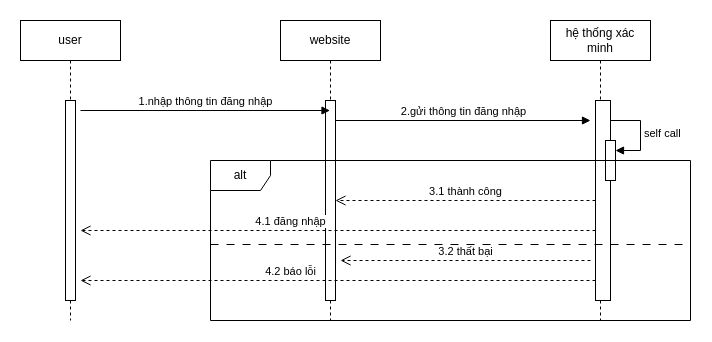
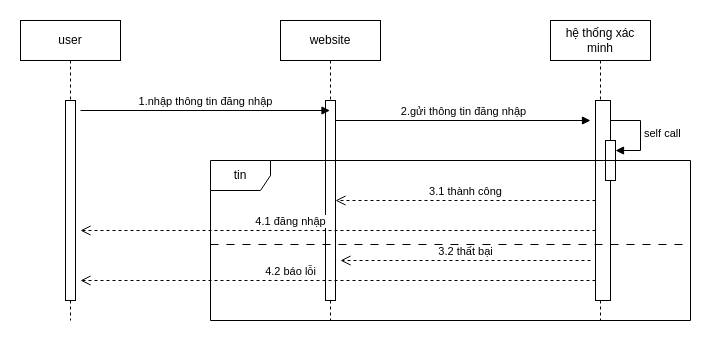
(241, 176) -> (241, 176)
